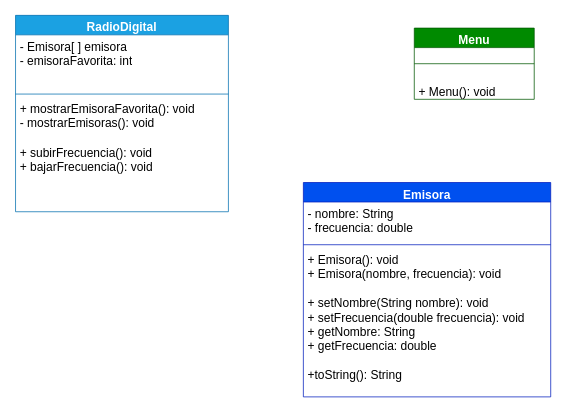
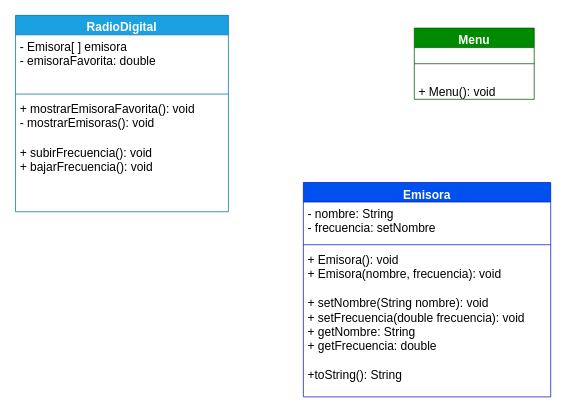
(84, 55) -> (95, 55)
(367, 222) -> (379, 222)
